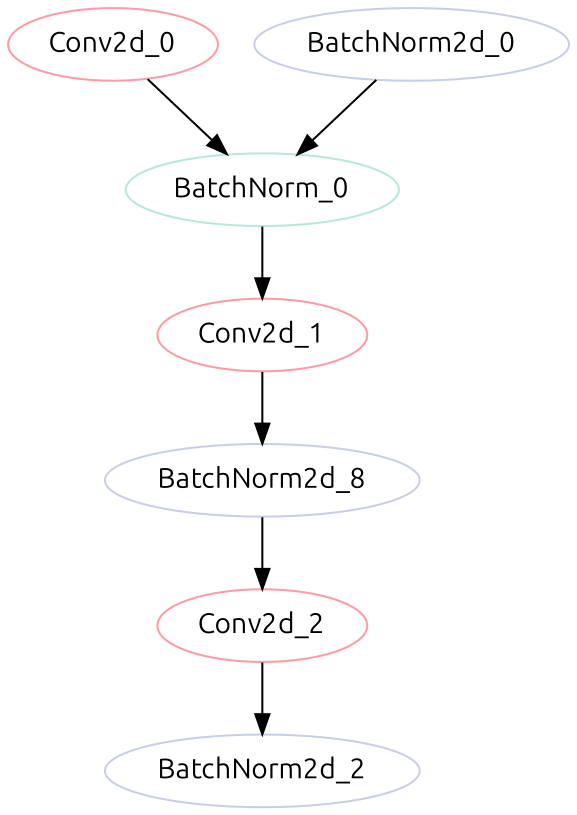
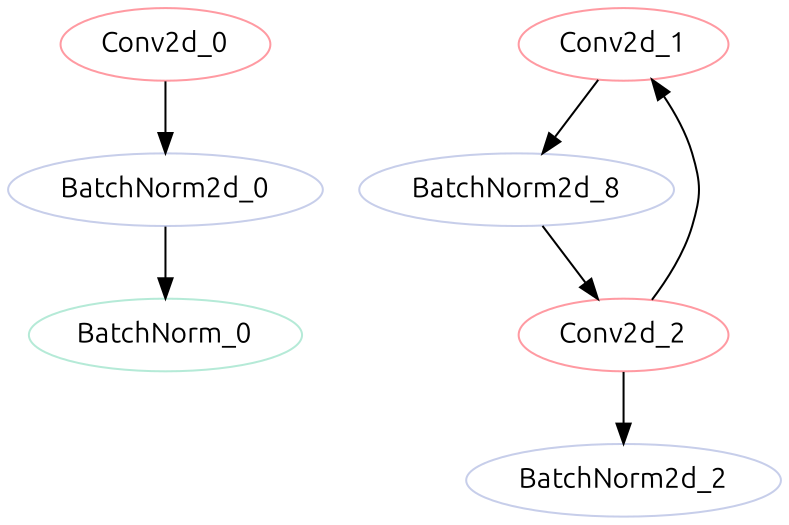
(180, 110) -> (165, 107)
(262, 252) -> (698, 200)
